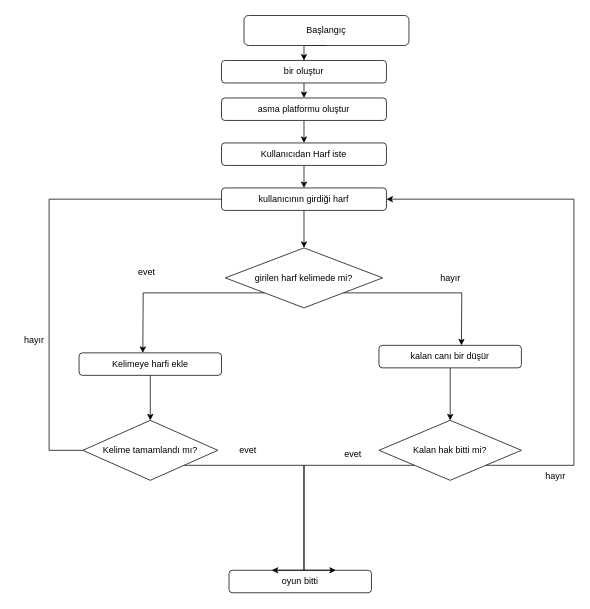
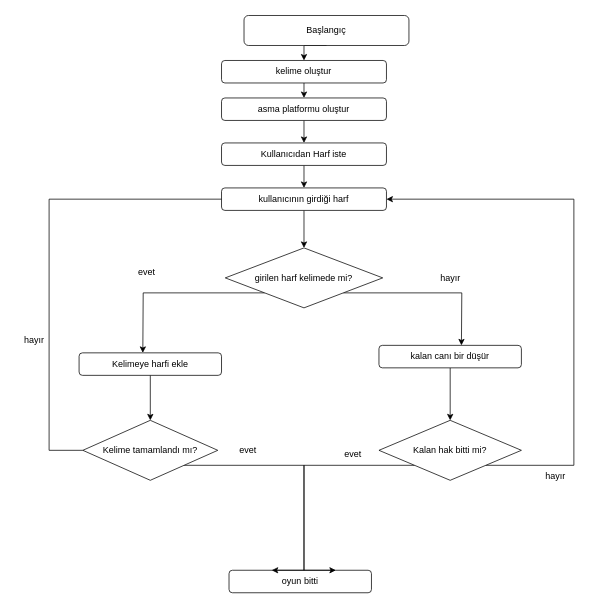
(304, 72) -> (304, 72)
